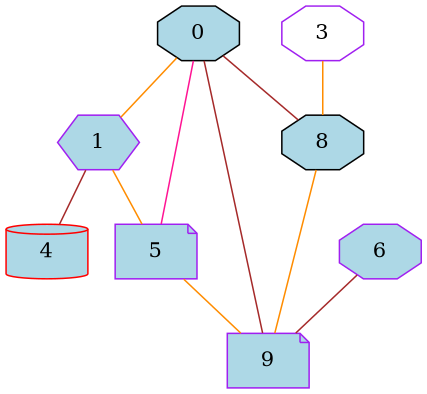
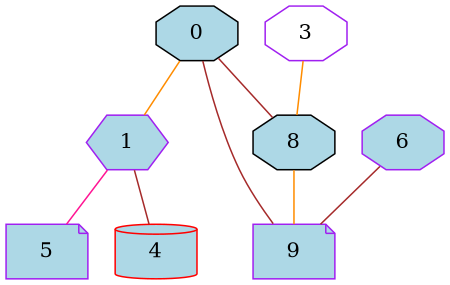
(177, 142) -> none
(127, 197) -> (87, 197)
(212, 306) -> none
